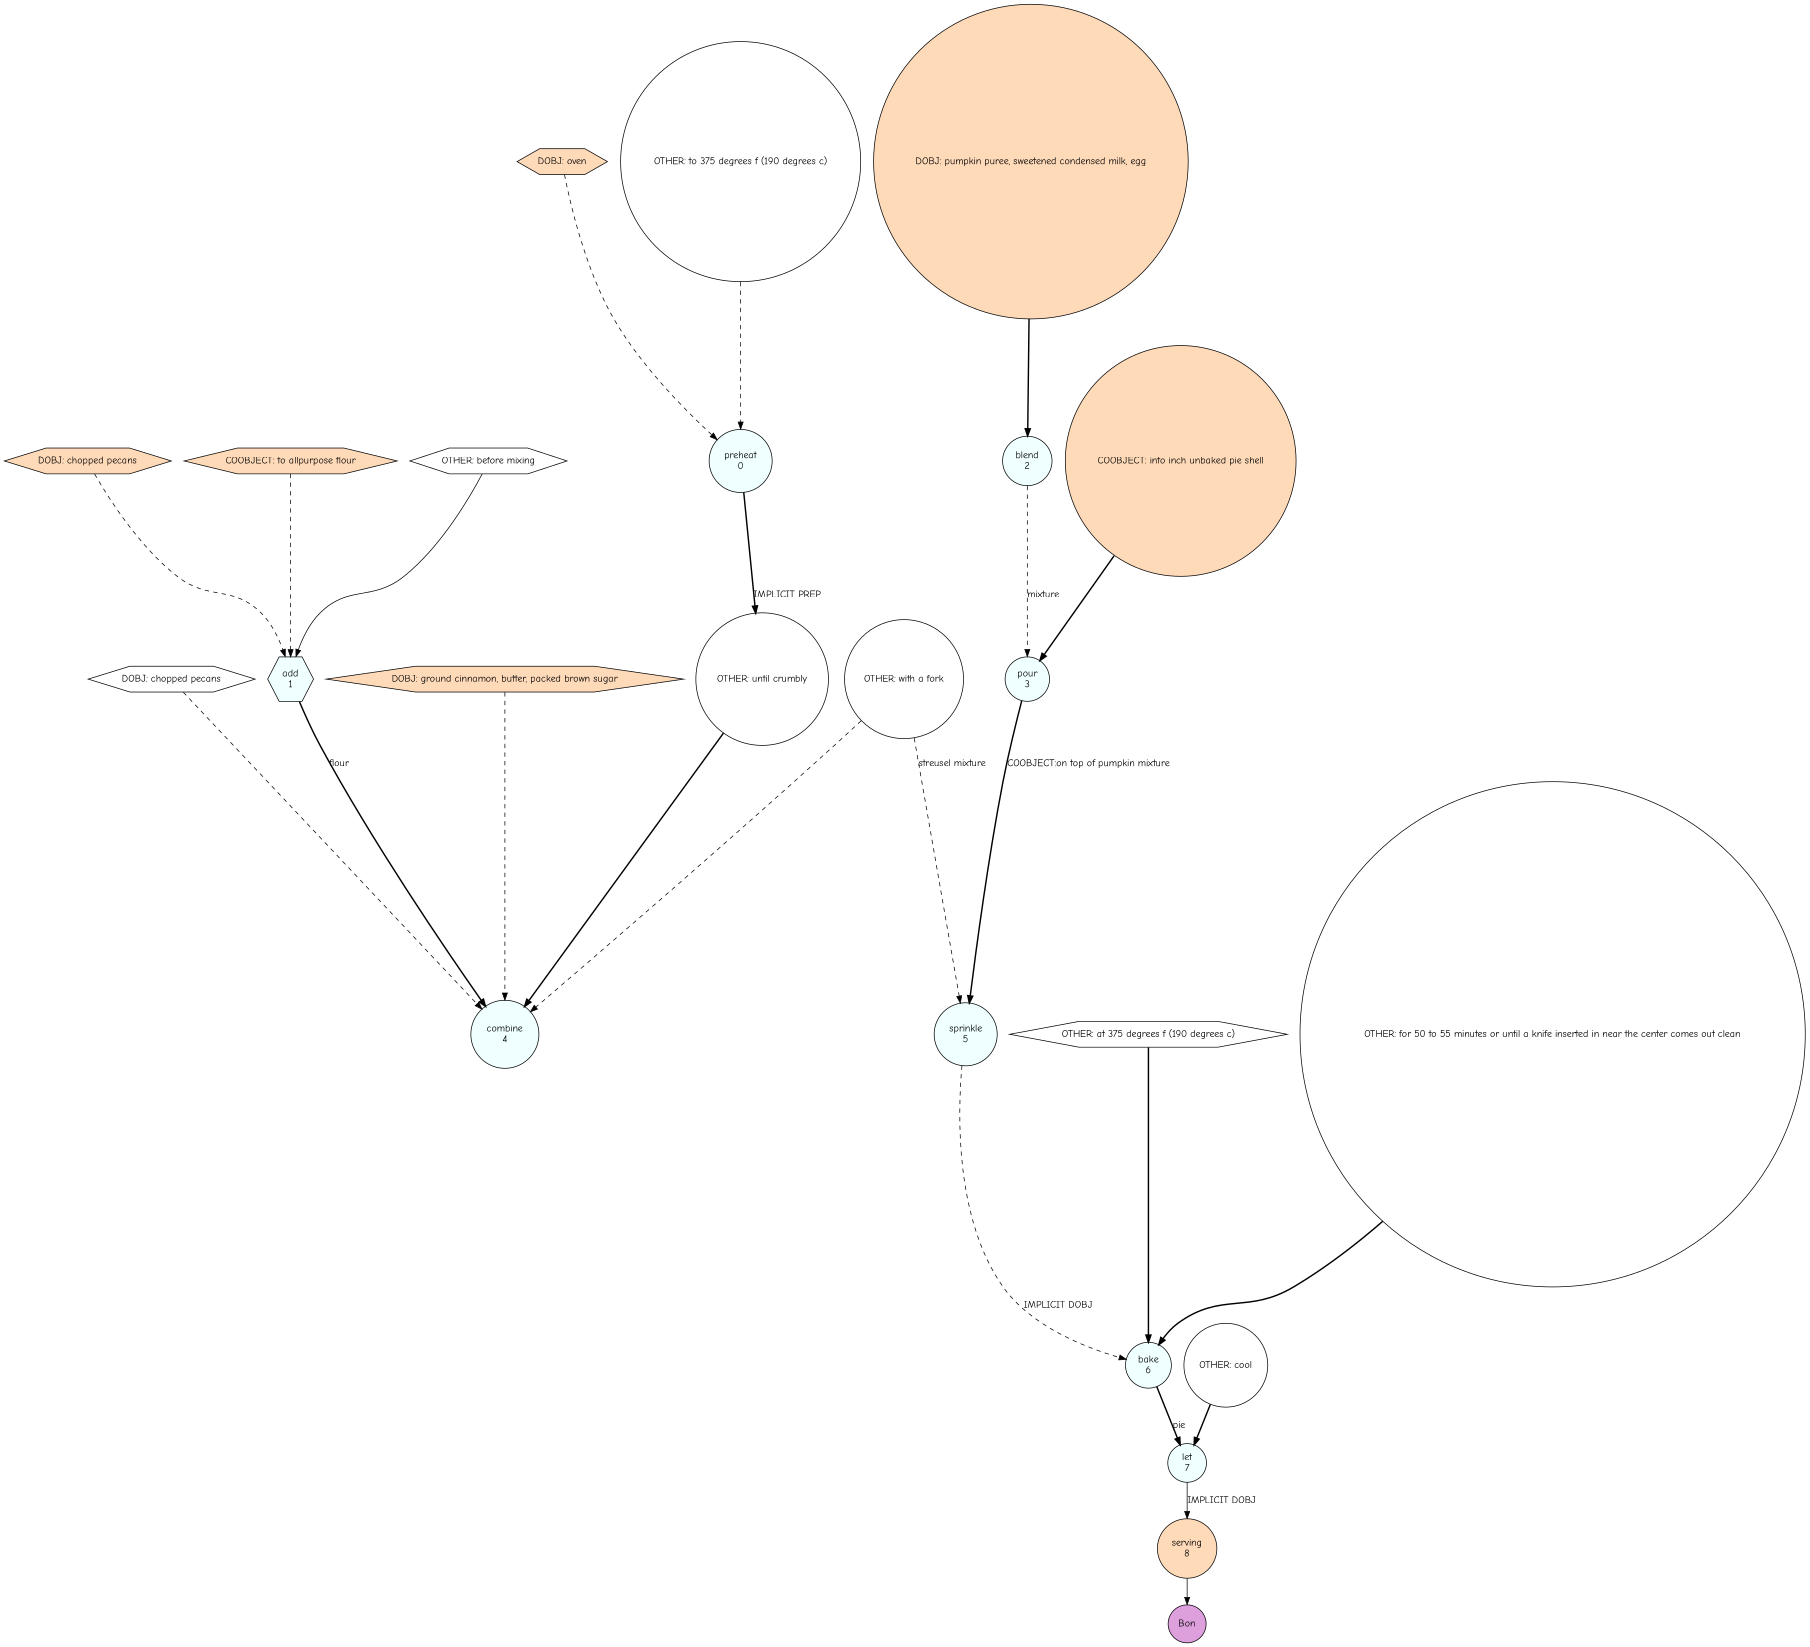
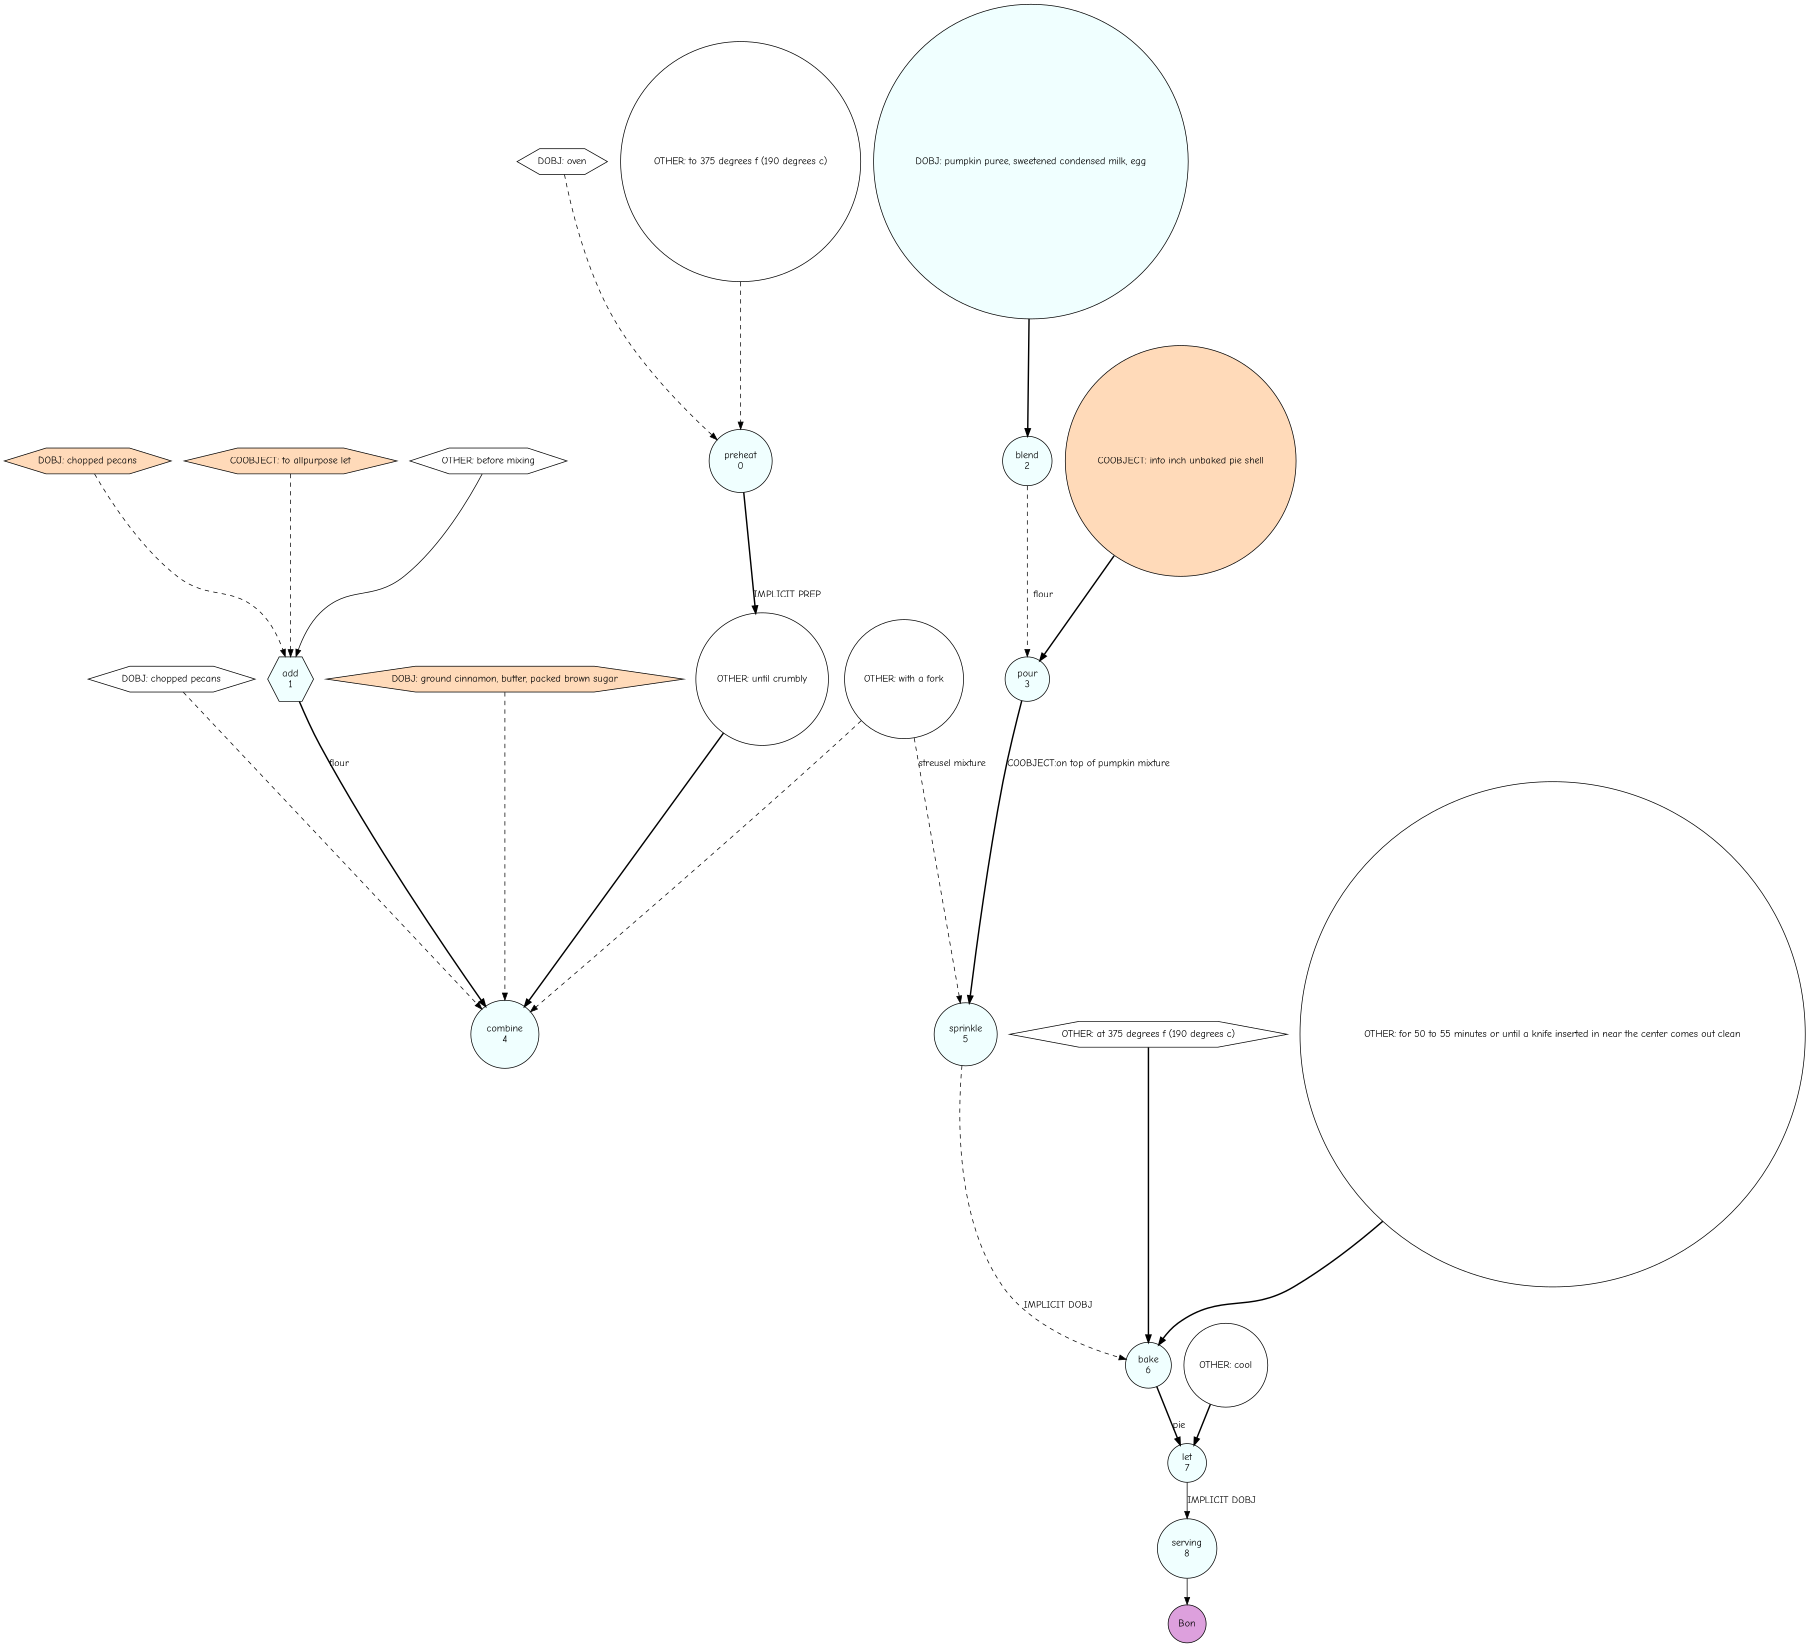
(562, 162) -> (562, 162)
(1031, 162) -> (1031, 162)
(291, 461) -> (291, 461)
(1043, 595) -> (1043, 595)
(1187, 1549) -> (1187, 1549)
